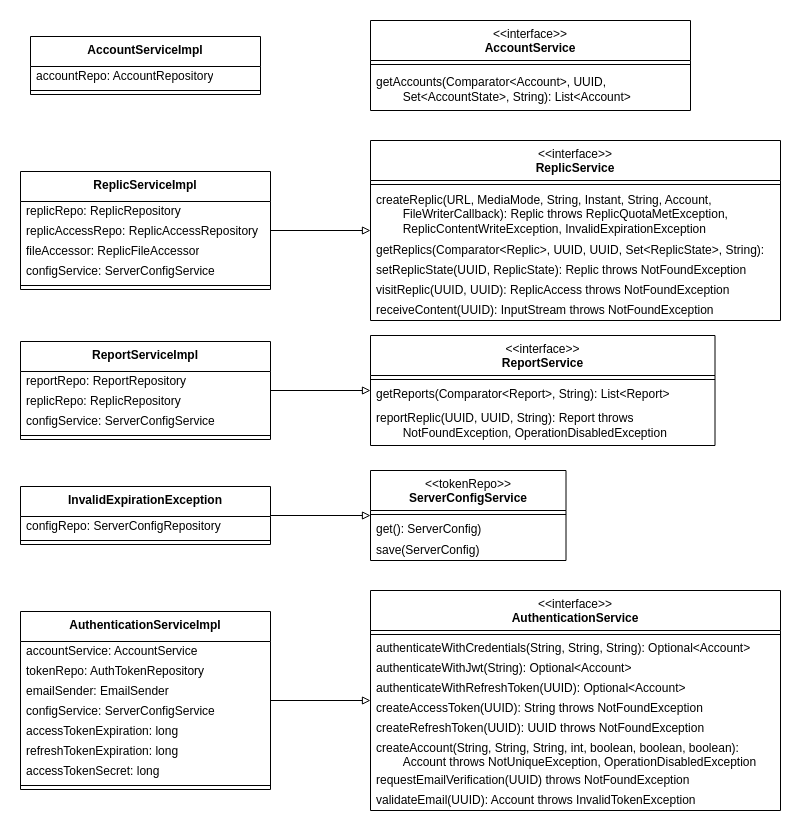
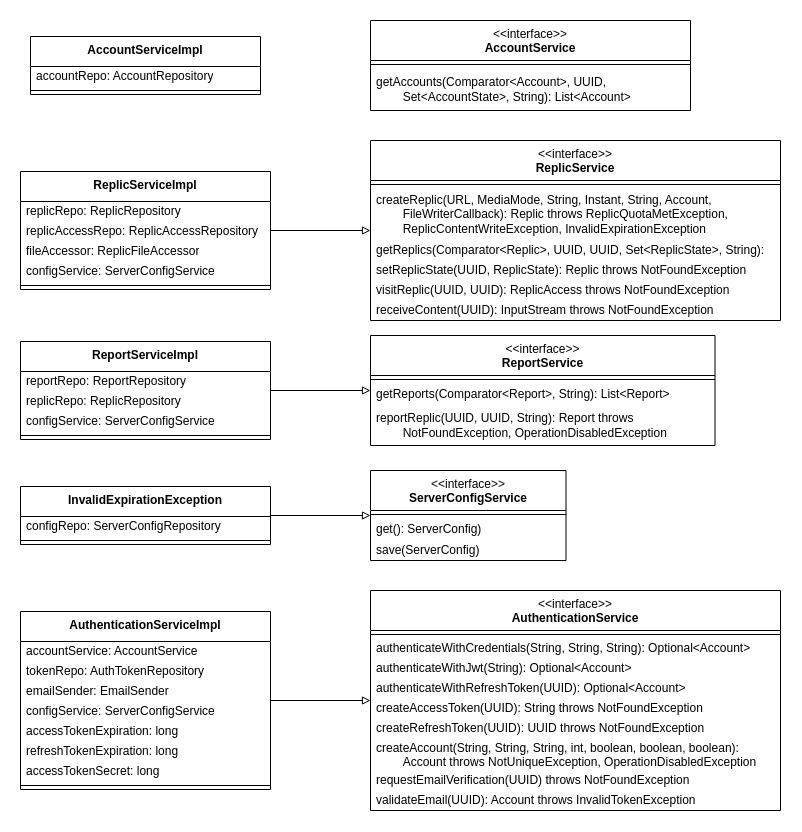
(469, 492) -> (469, 492)
